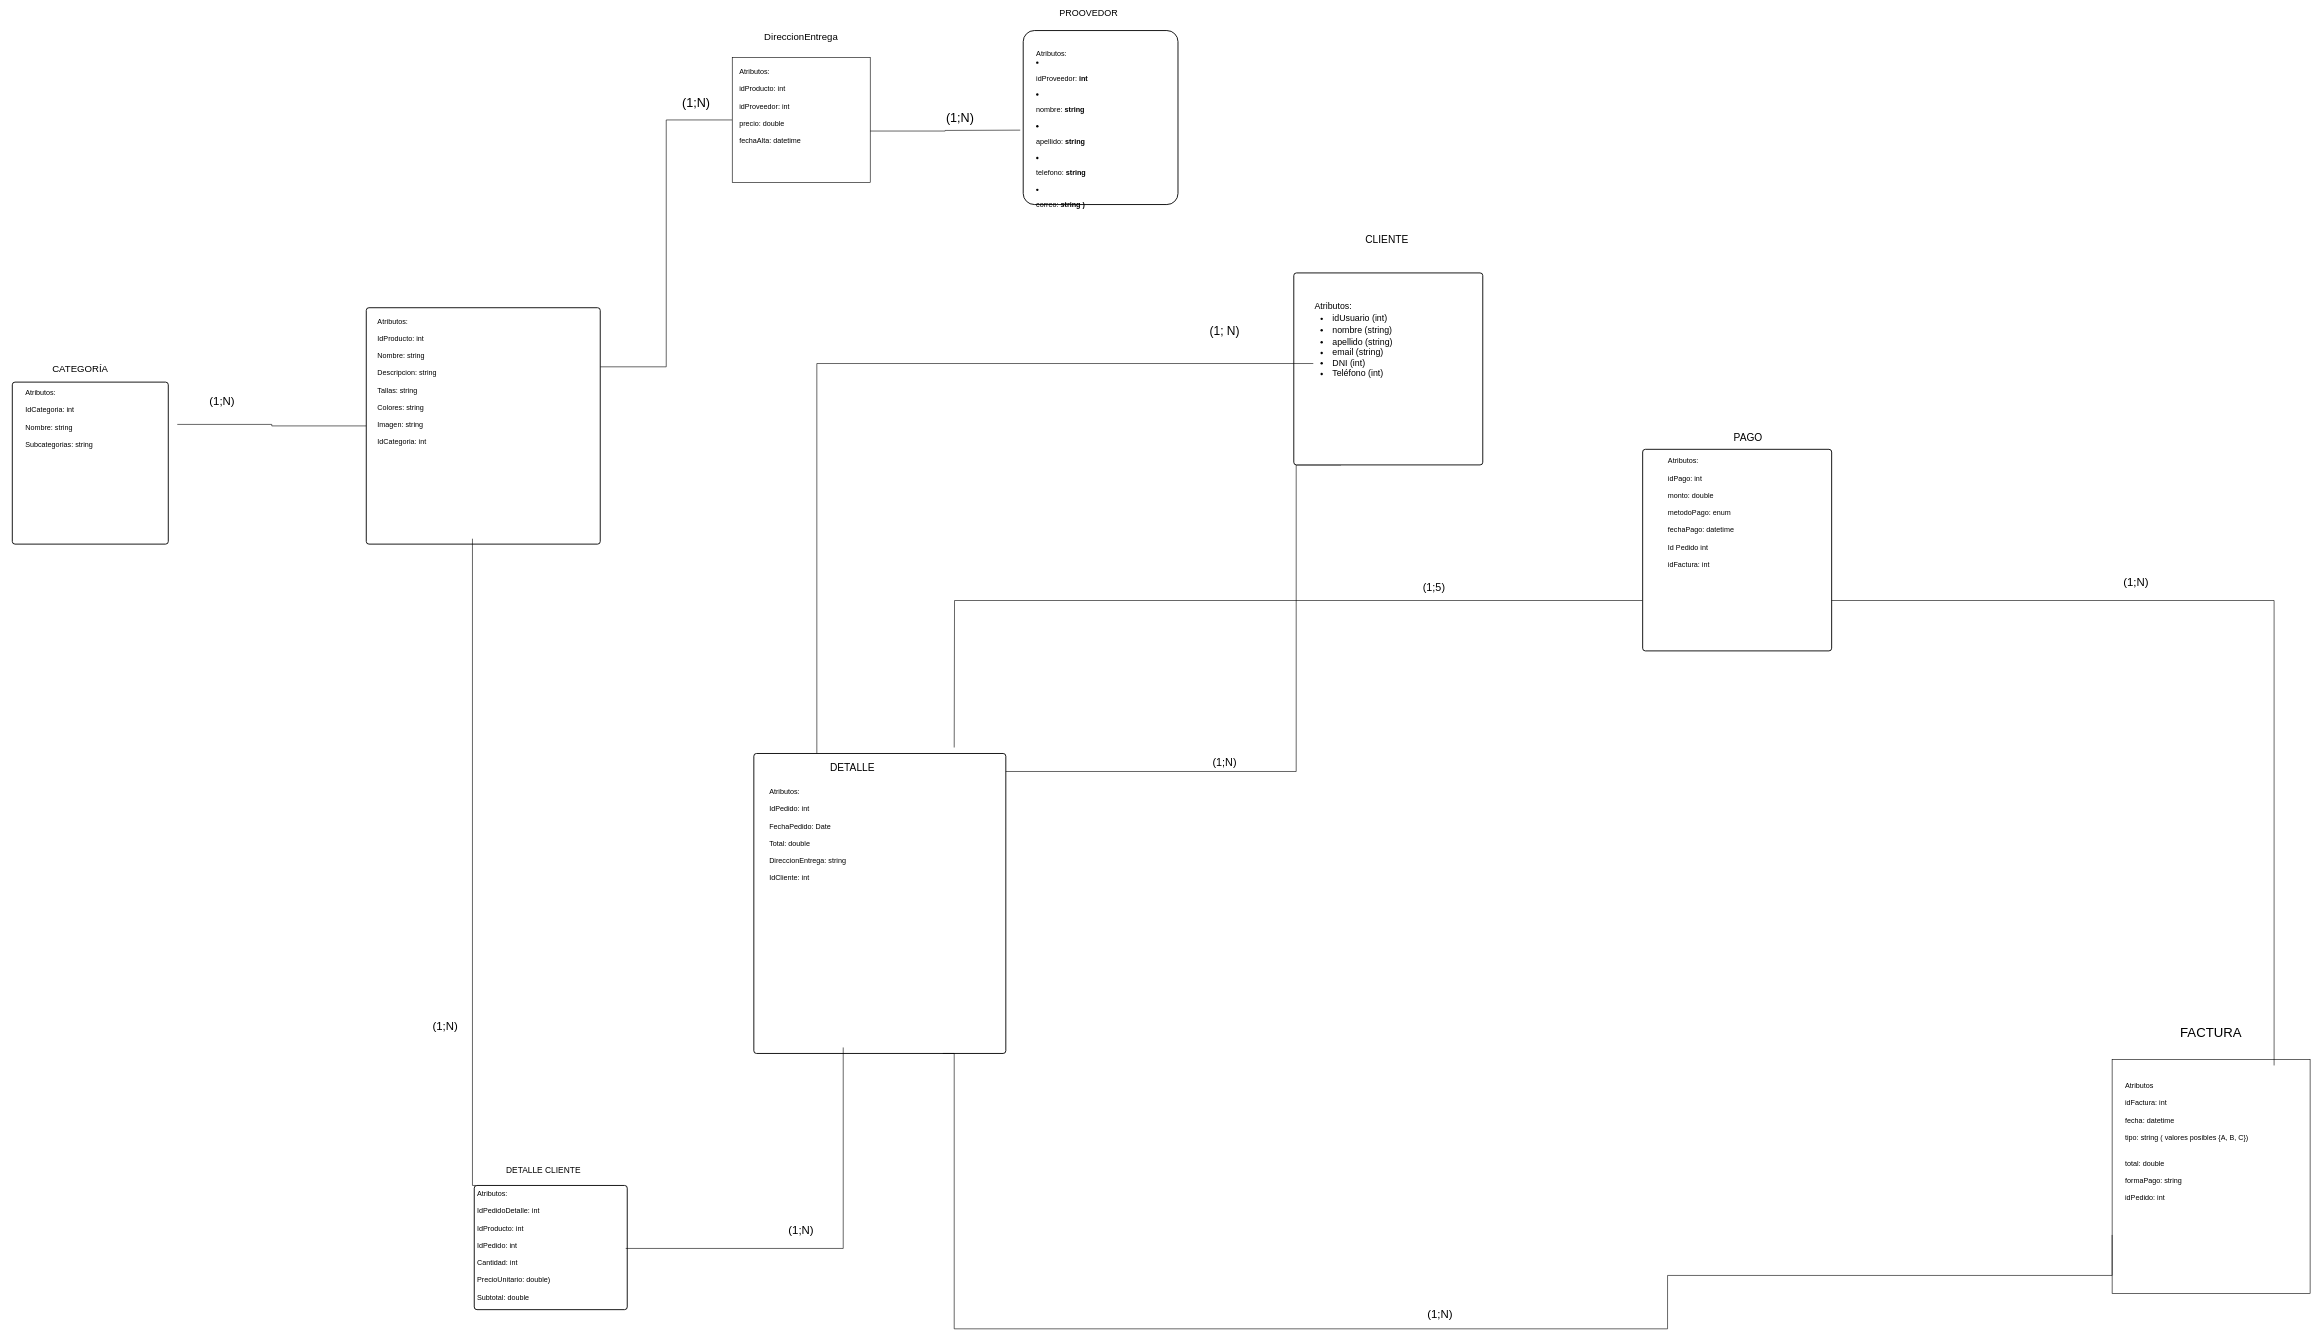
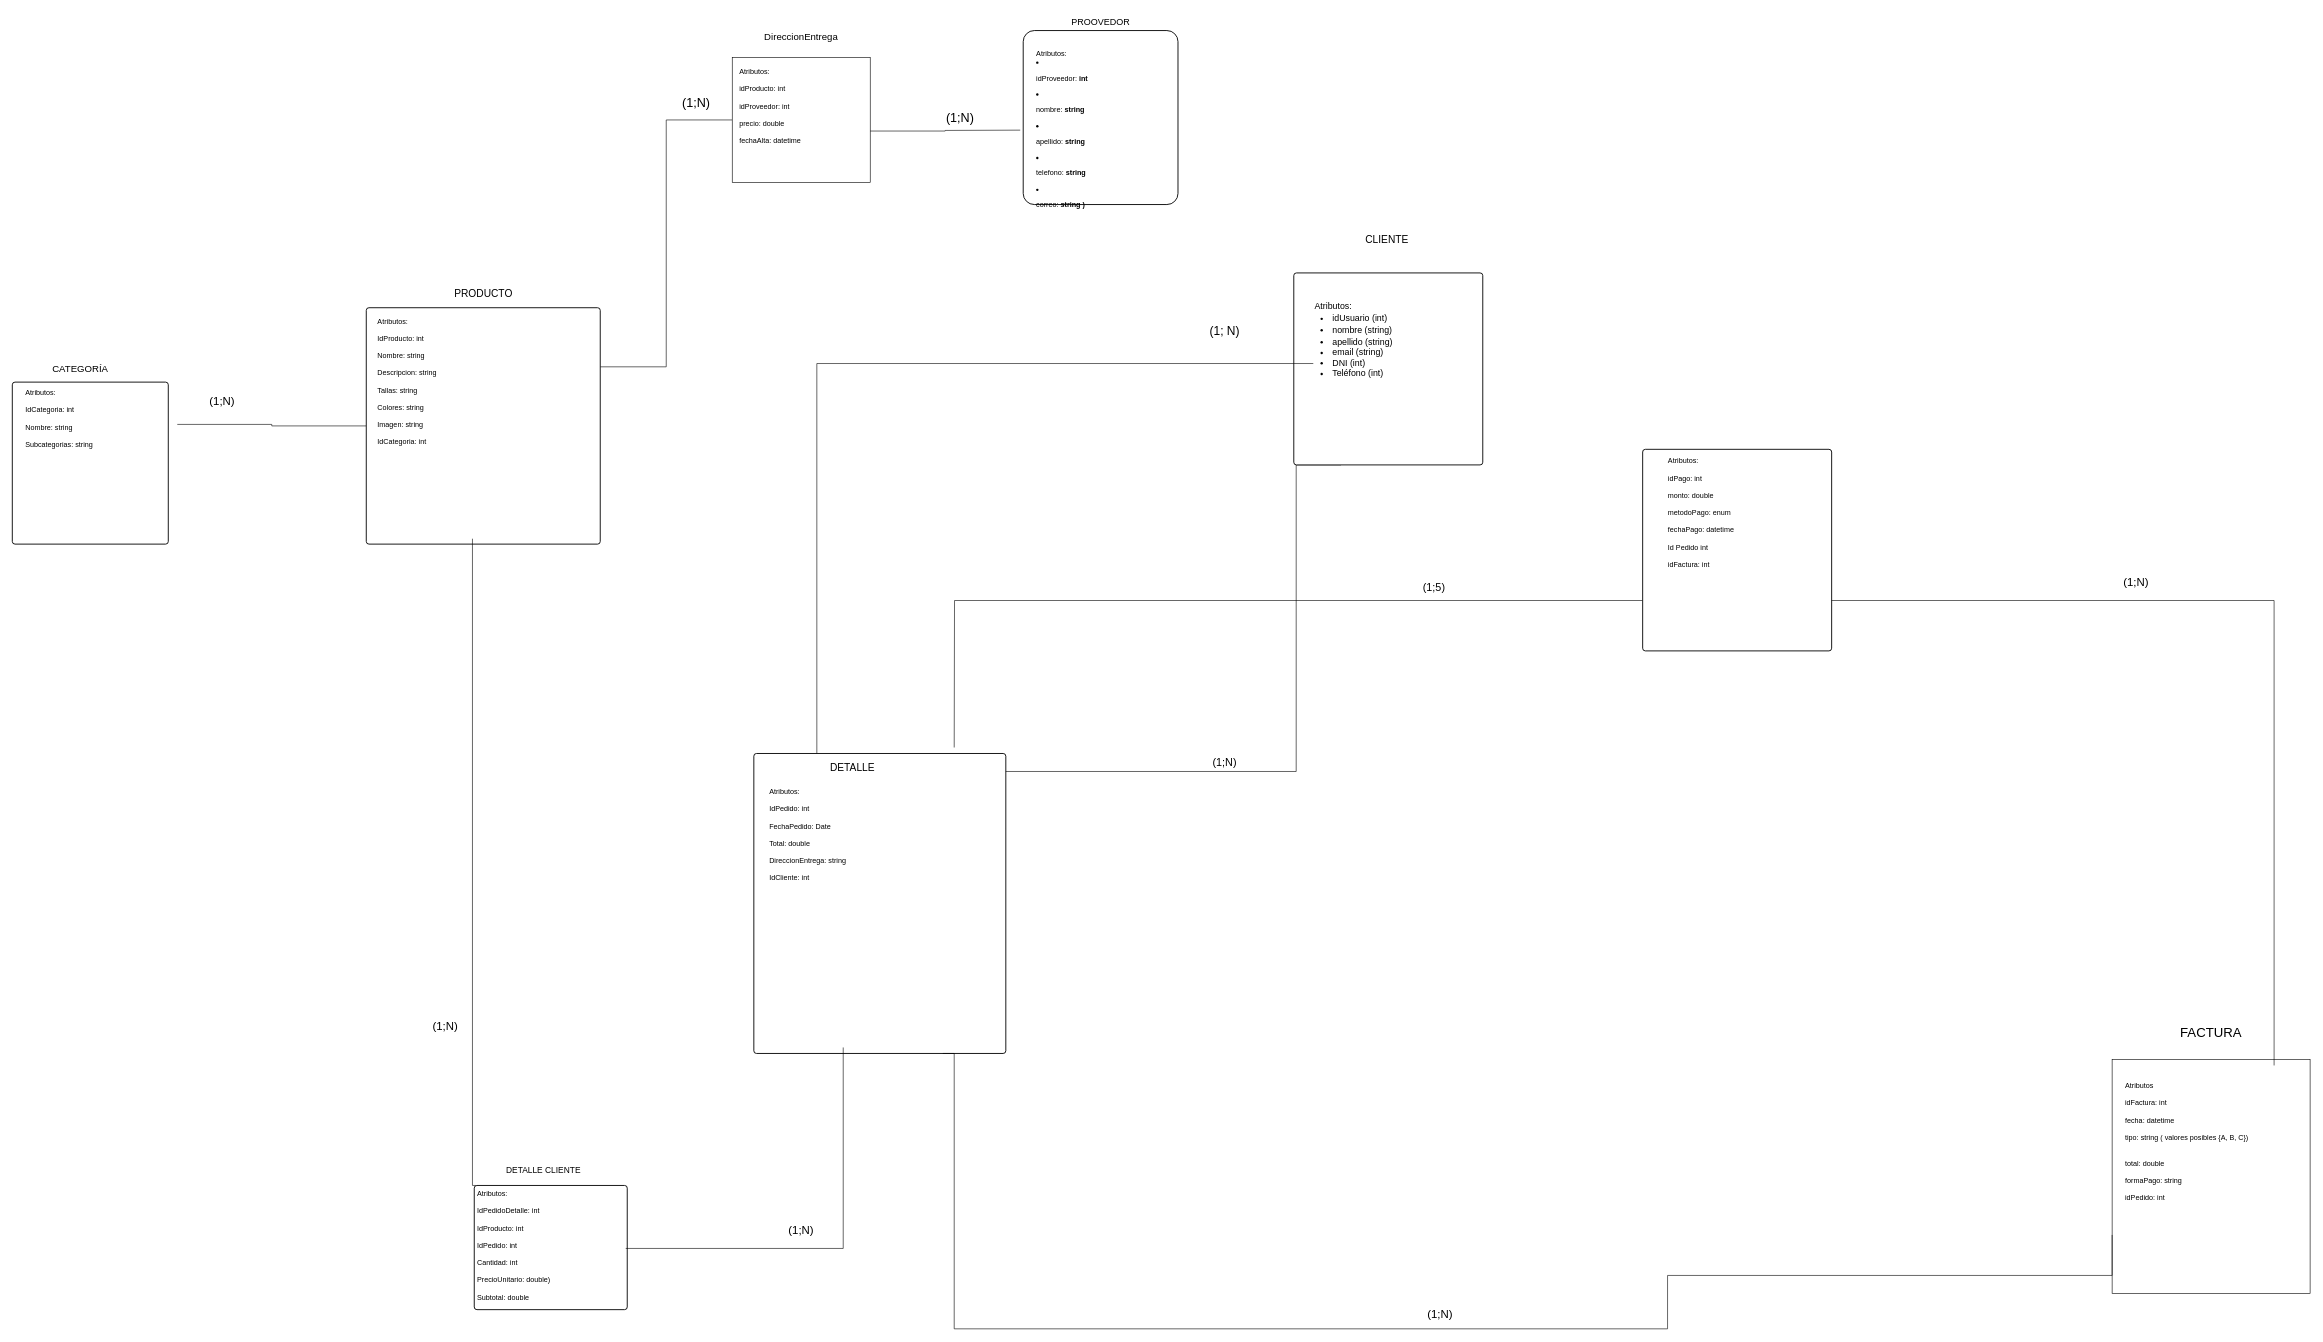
(1089, 12) -> (1101, 21)
none -> (483, 294)
(1748, 438) -> none
